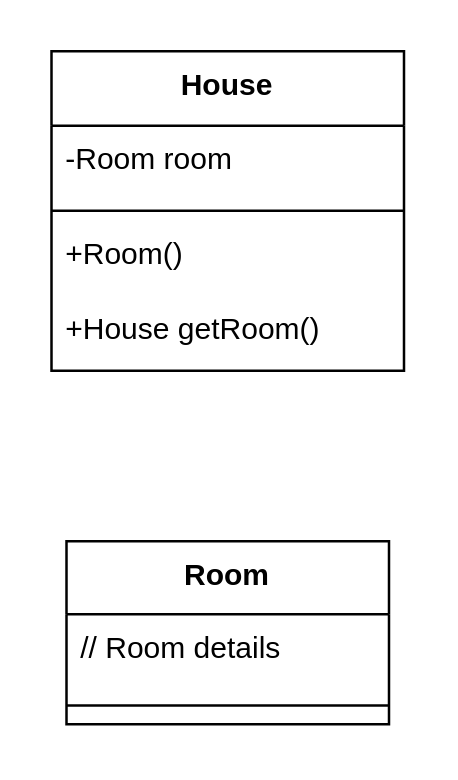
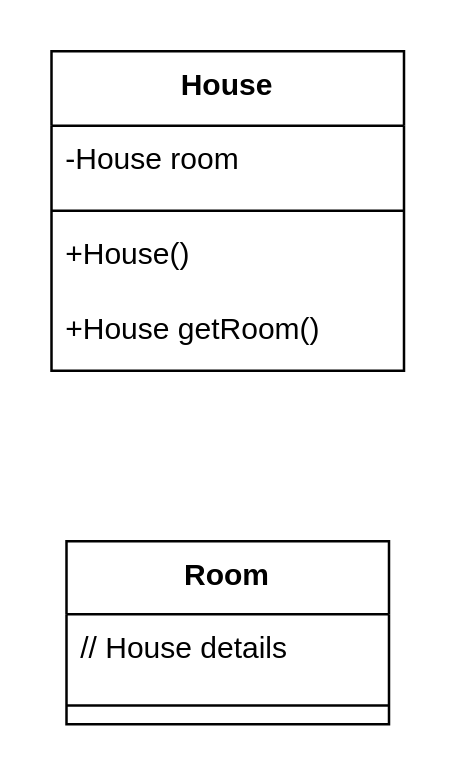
(145, 159) -> (154, 159)
(124, 254) -> (132, 254)
(190, 648) -> (199, 648)
